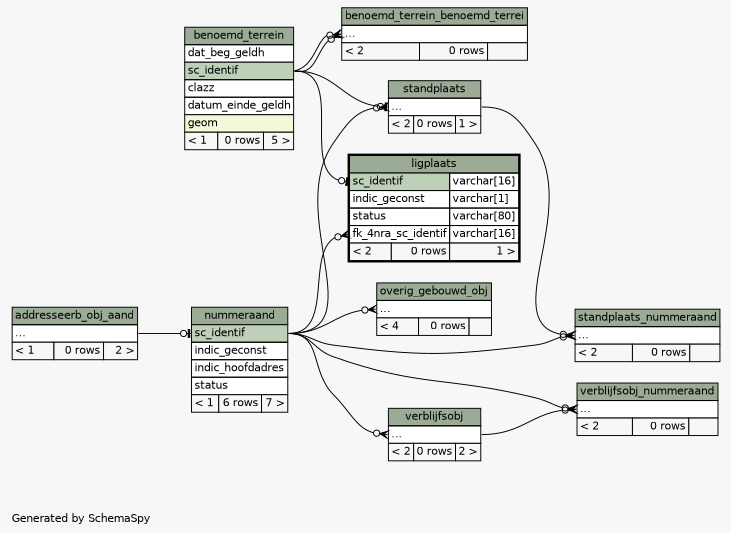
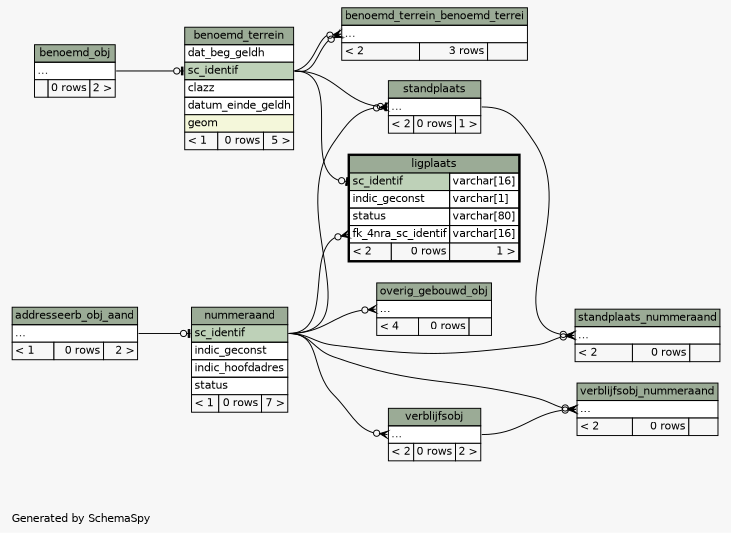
(467, 51) -> (467, 51)
none -> (74, 71)
(241, 403) -> (241, 403)
